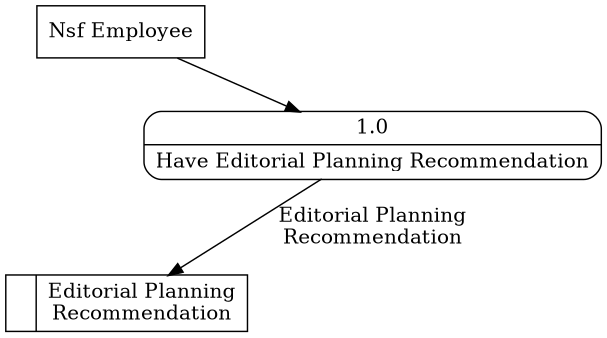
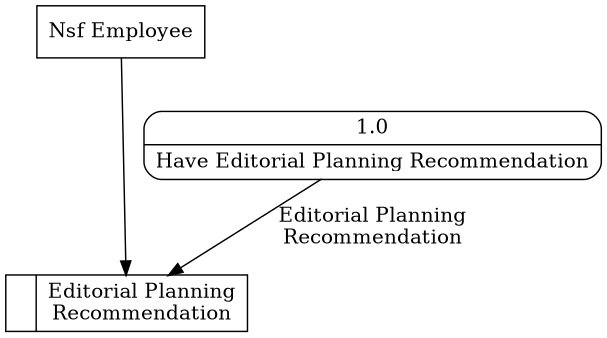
(232, 82) -> (124, 159)
